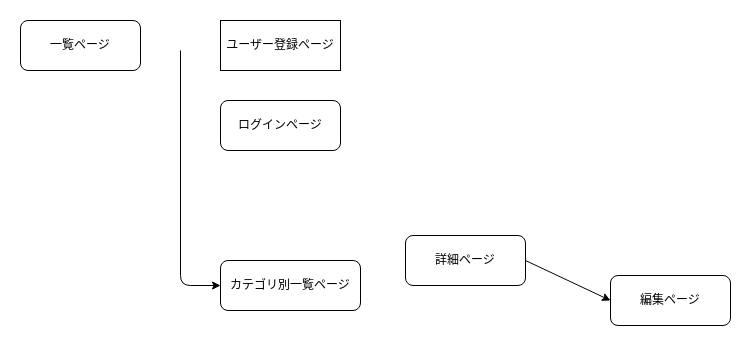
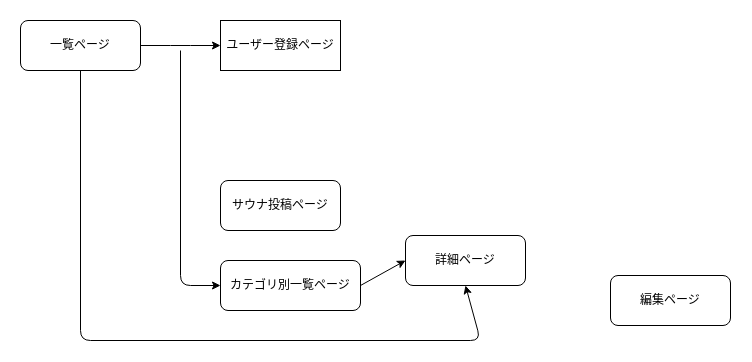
none -> (177, 46)
(281, 126) -> none
none -> (281, 206)
none -> (380, 275)
(565, 279) -> none
none -> (171, 341)
